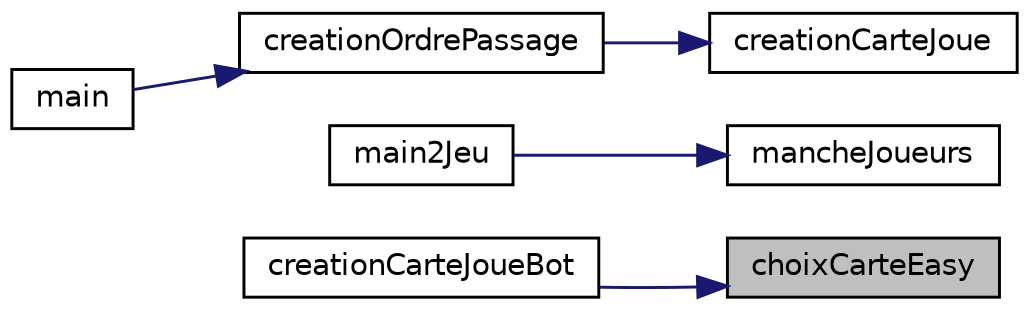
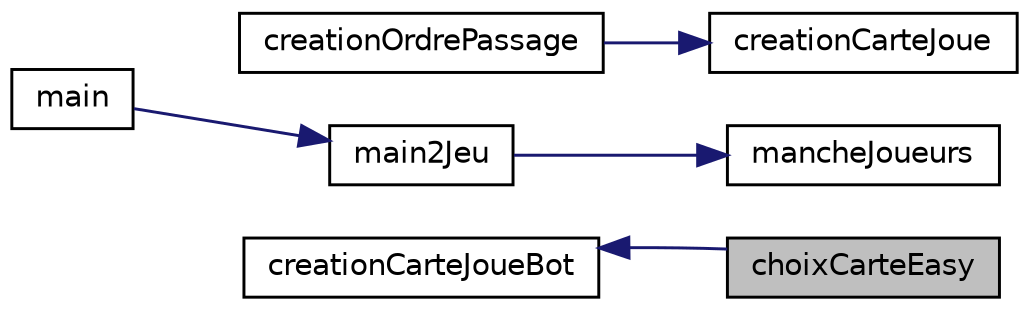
(175, 83) -> (217, 122)
(648, 288) -> (678, 248)
